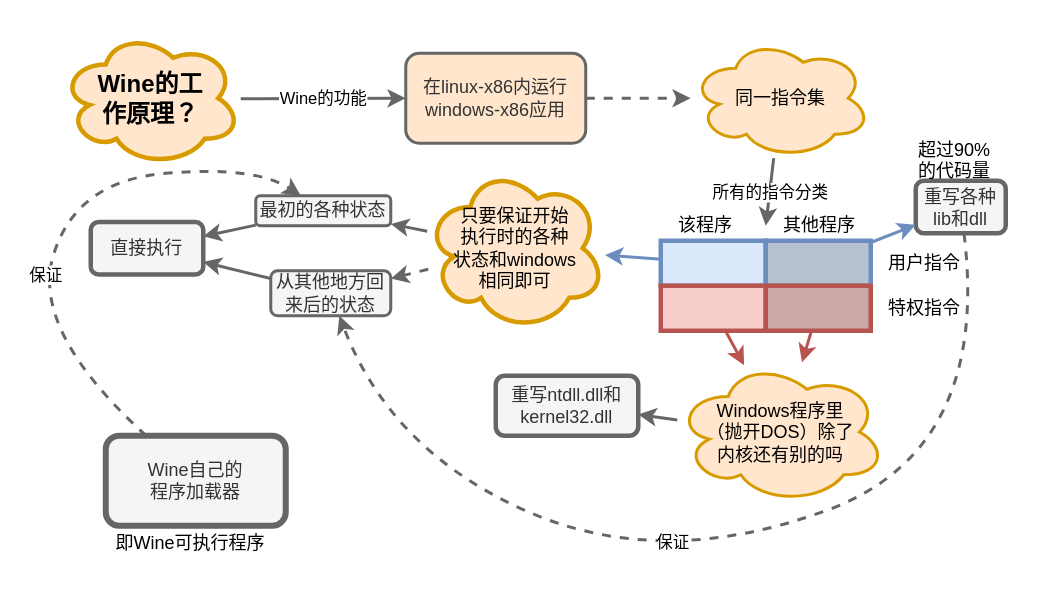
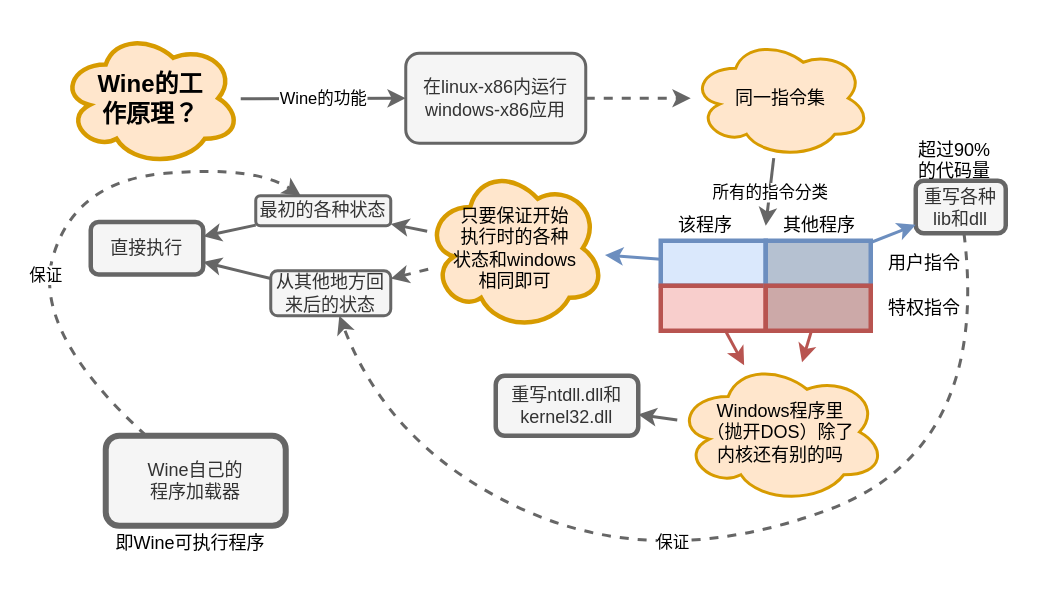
(496, 98) -> (496, 98)
